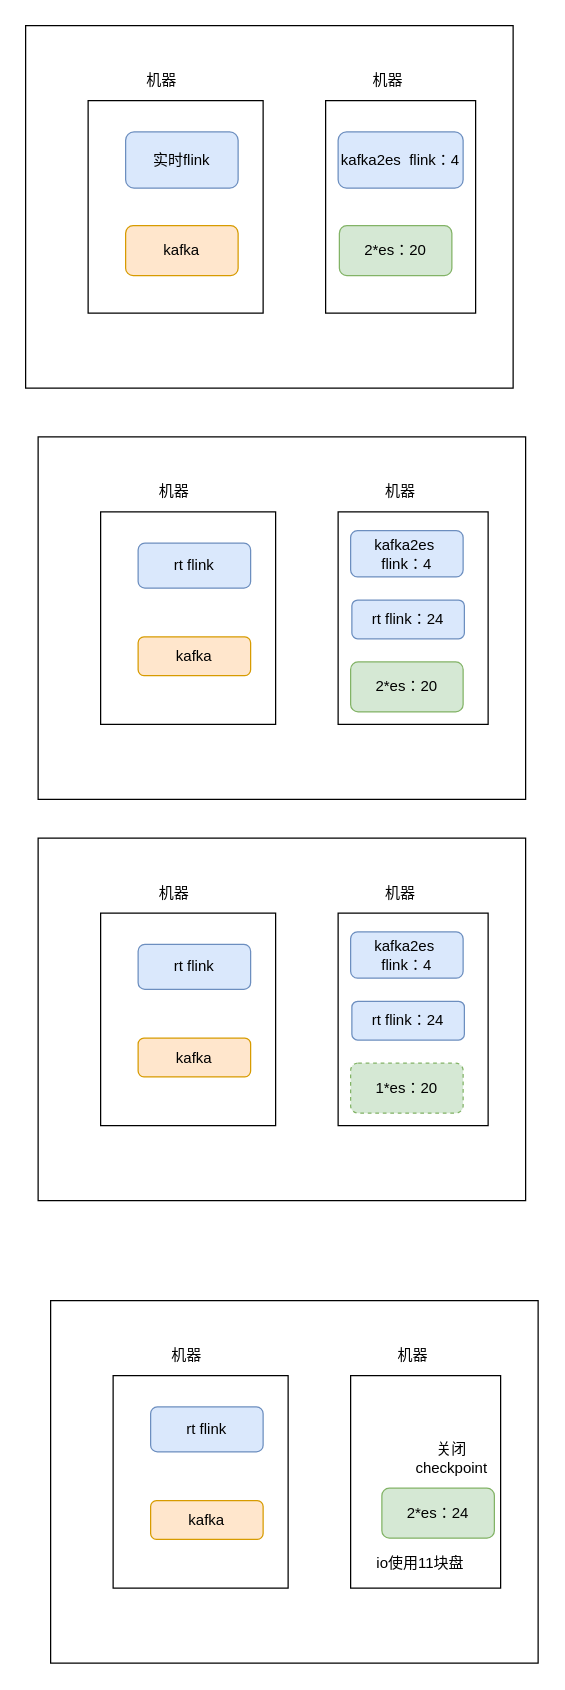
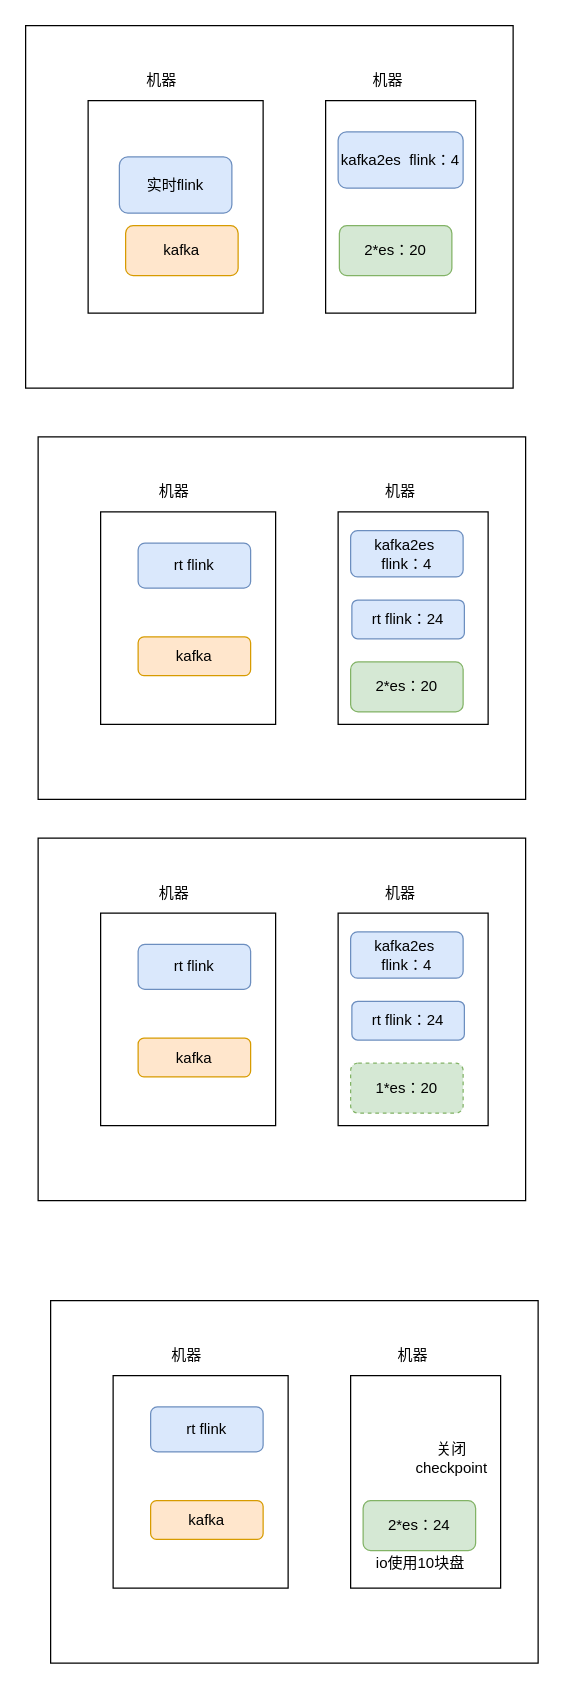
(182, 160) -> (176, 185)
(438, 1513) -> (419, 1526)
(421, 1563) -> (421, 1563)
